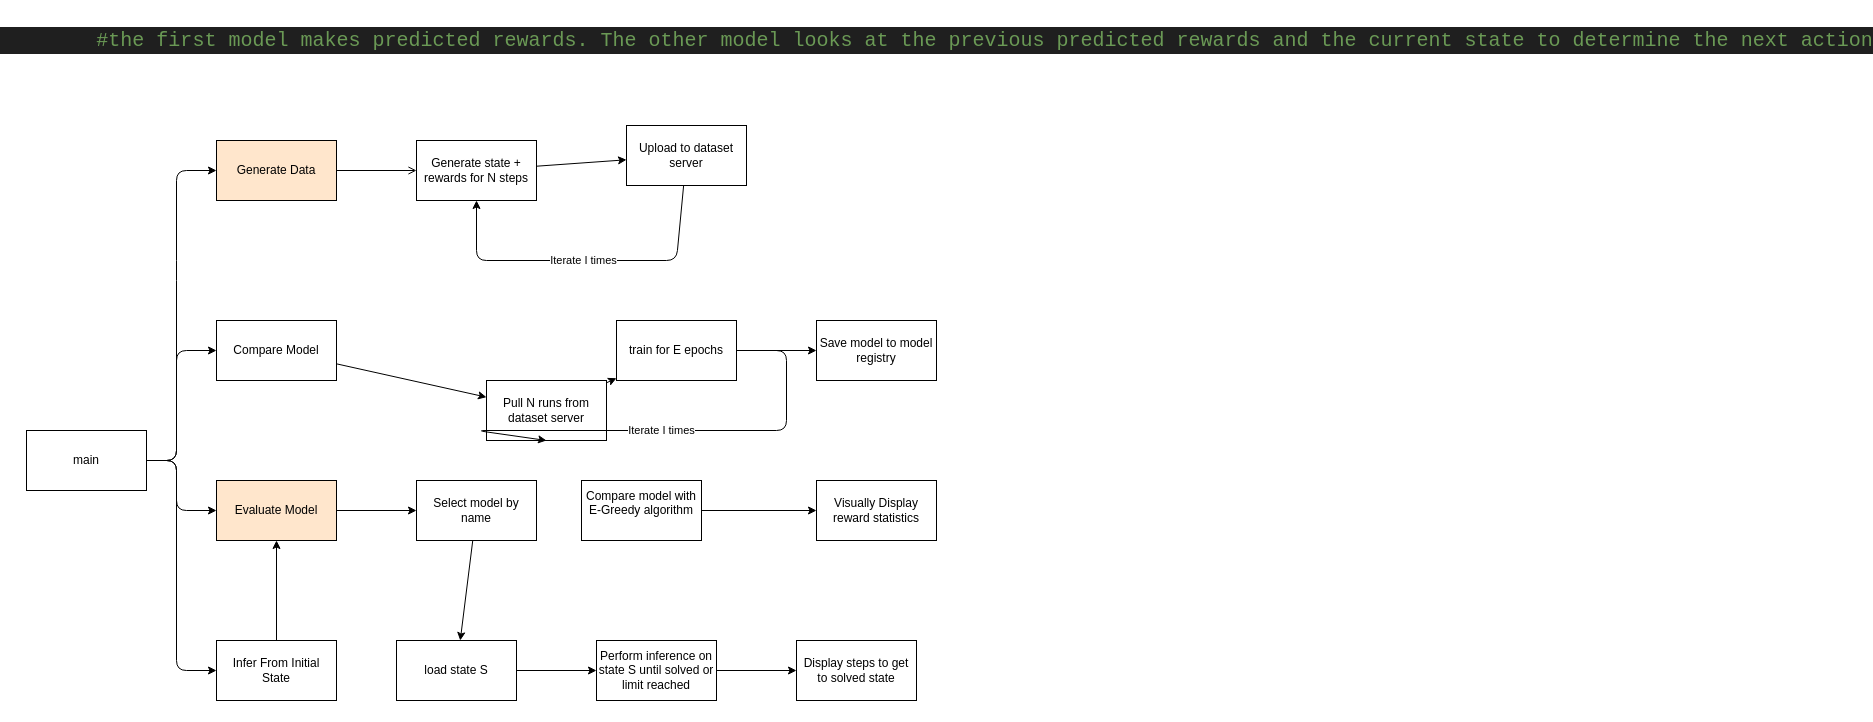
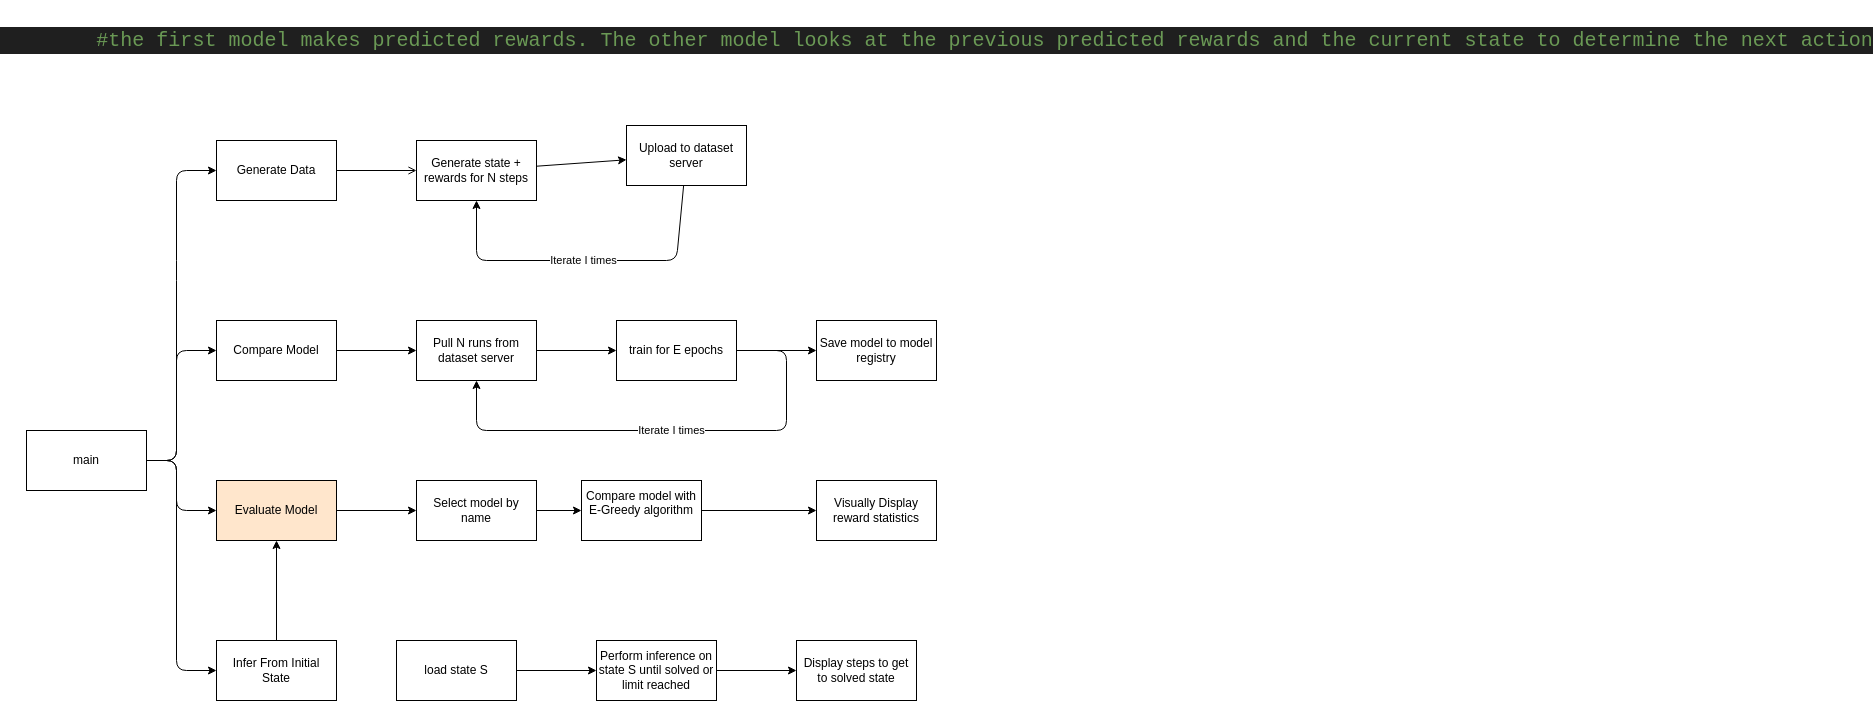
(277, 171) -> (277, 171)
(547, 411) -> (477, 351)
(467, 587) -> (556, 511)
